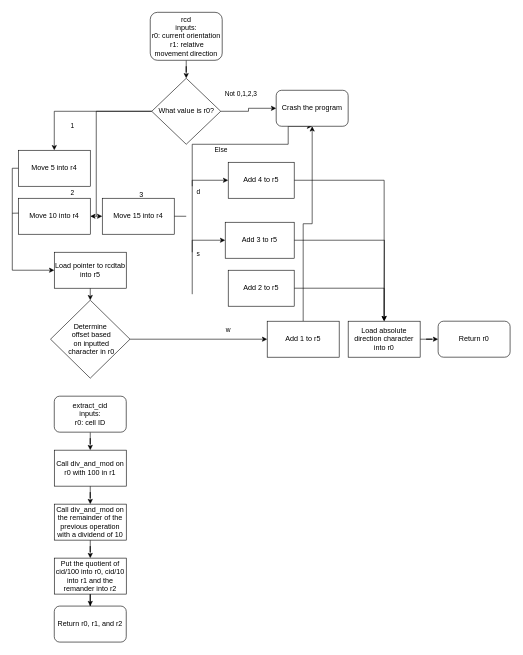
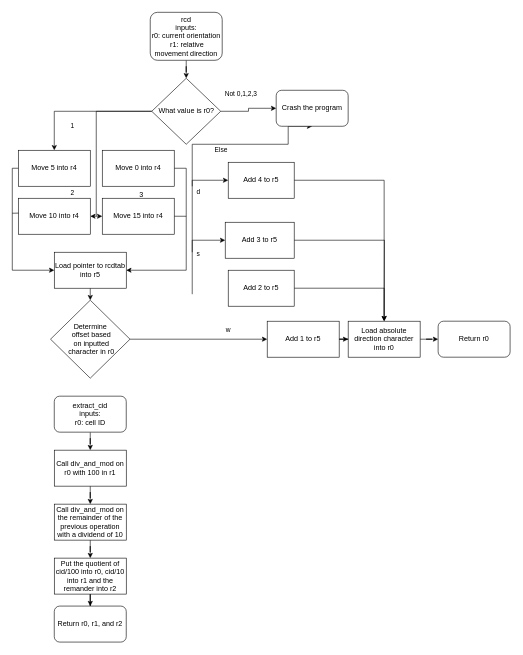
none -> (138, 168)
none -> (183, 168)
(312, 224) -> (346, 339)
